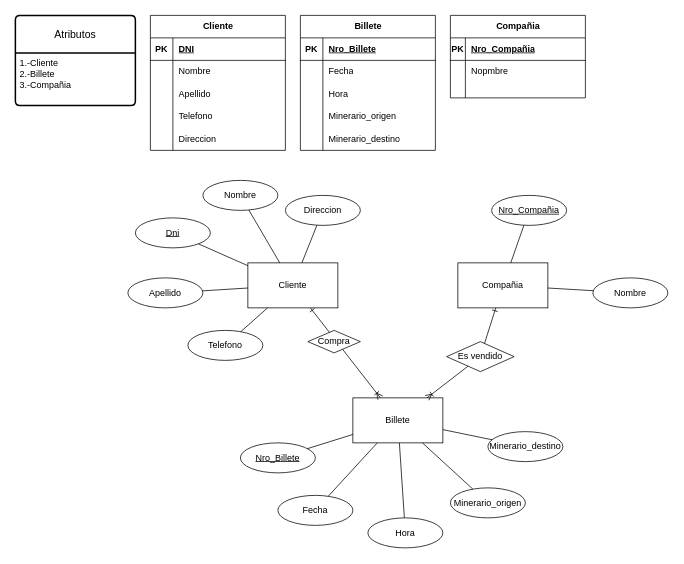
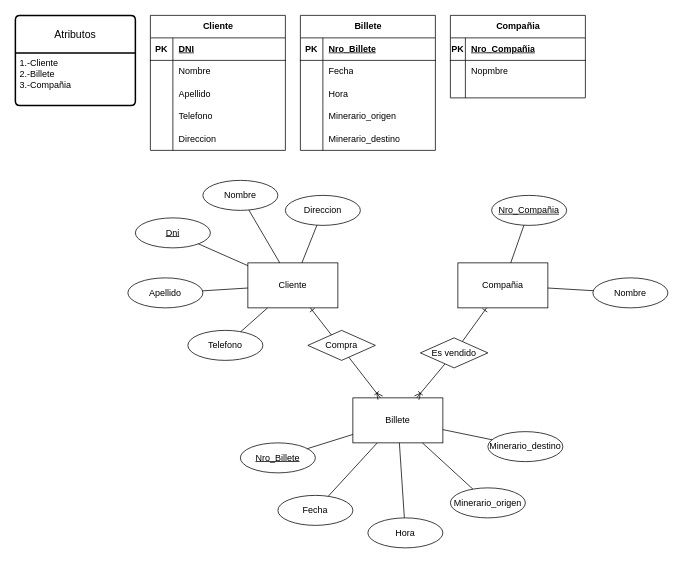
(334, 342) -> (342, 345)
(480, 357) -> (454, 353)
